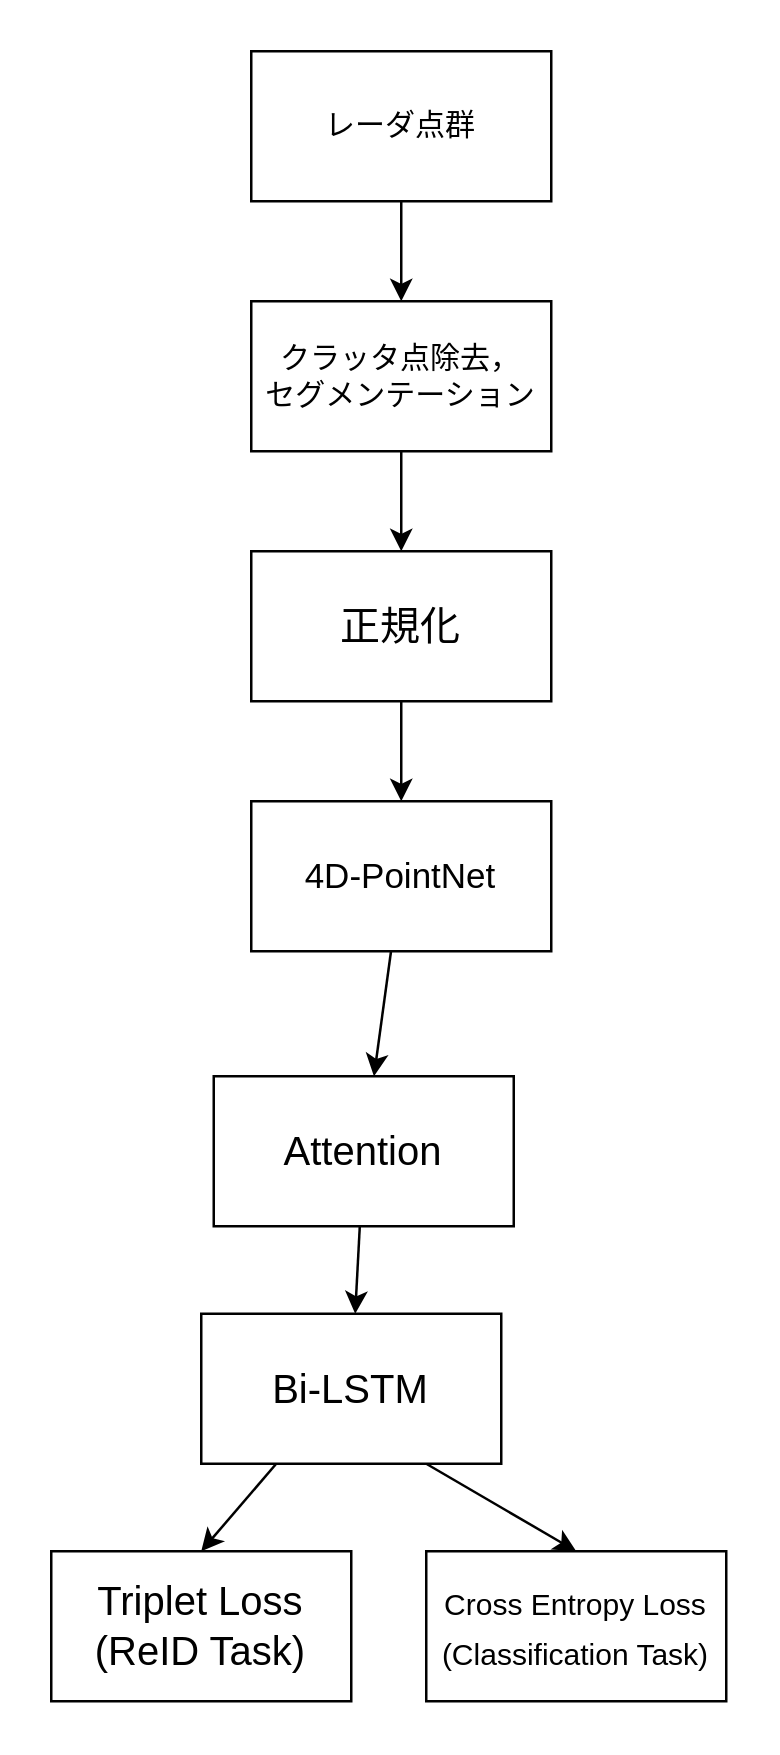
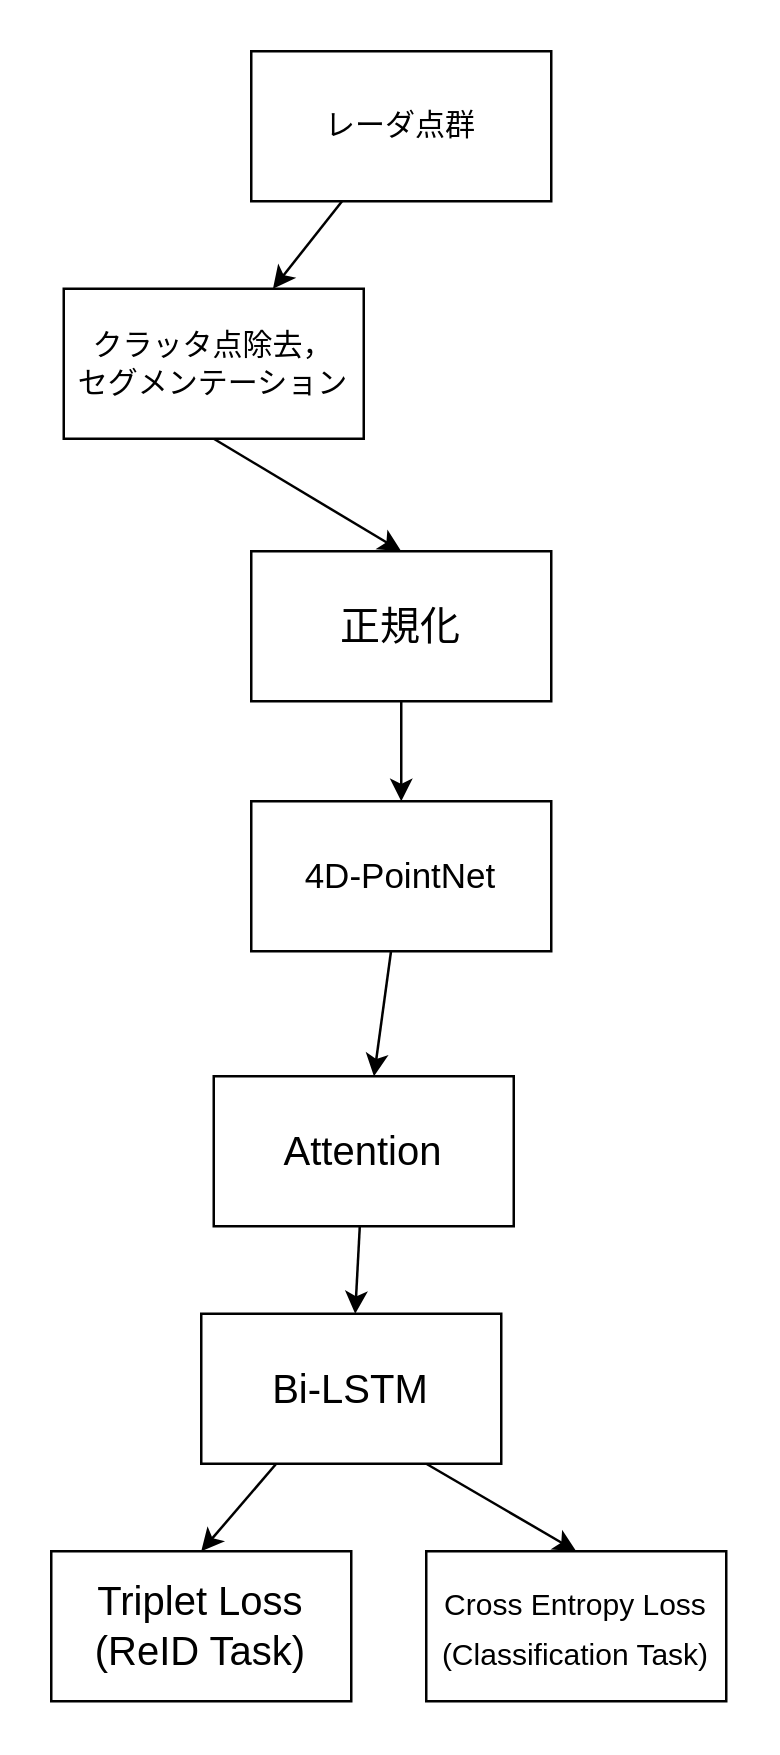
(401, 376) -> (214, 364)
